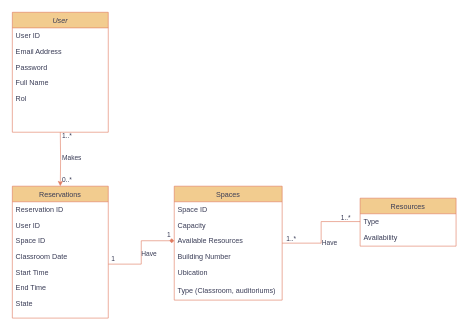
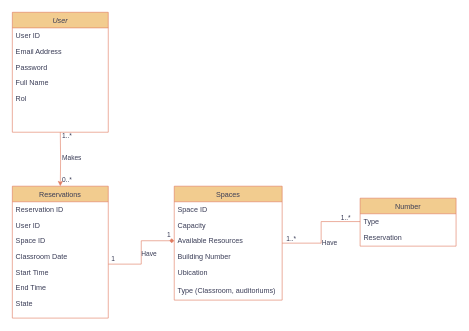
(408, 206) -> (408, 206)
(383, 238) -> (385, 238)
